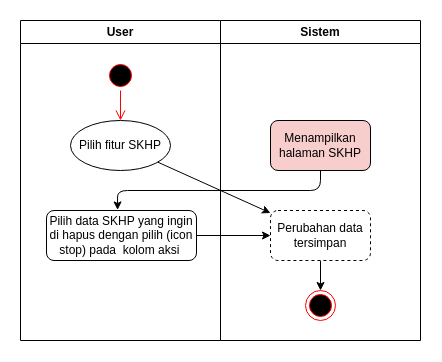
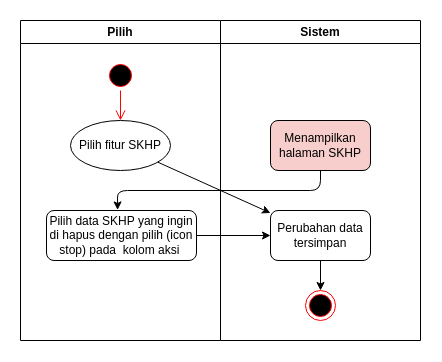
(121, 33) -> (121, 33)
(321, 236) -> (321, 236)
